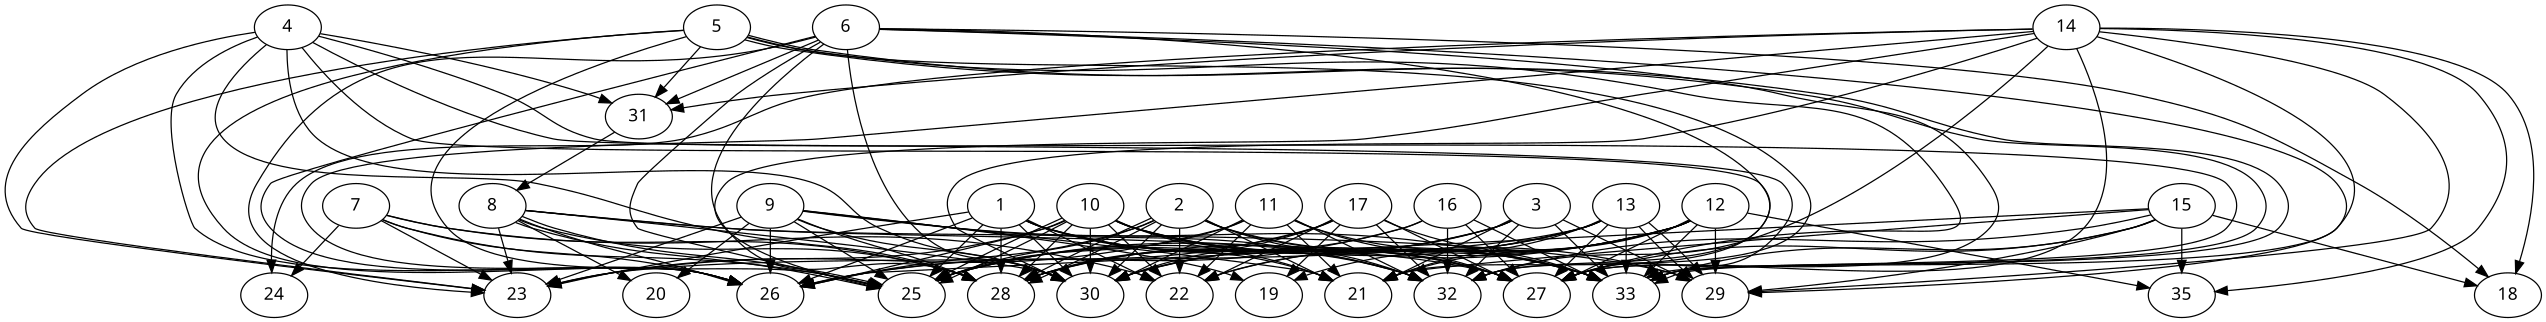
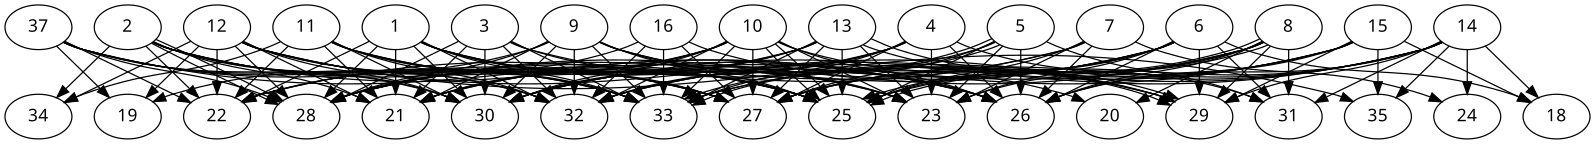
none -> (38, 117)
(571, 158) -> (1289, 66)
(1358, 206) -> (38, 27)
